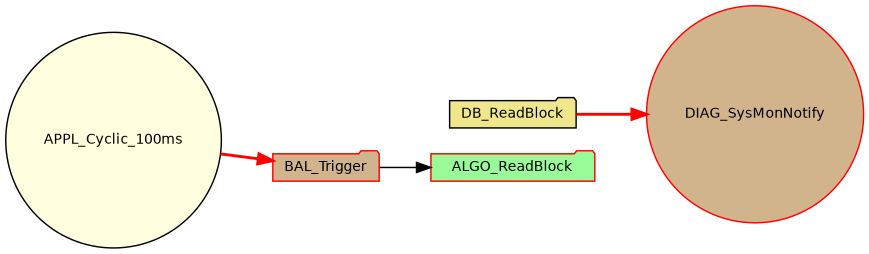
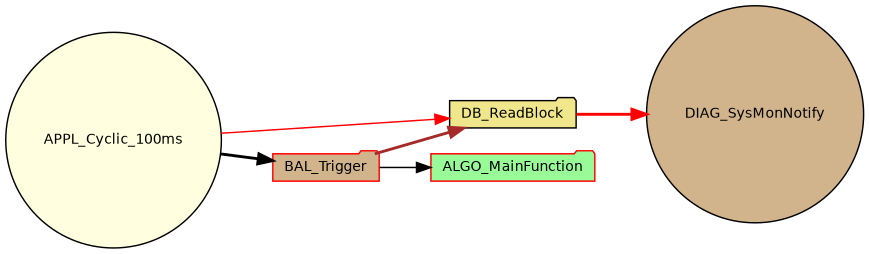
(755, 114) -> (755, 114)
none -> (328, 126)
none -> (412, 143)
(239, 156) -> (239, 156)
(513, 167) -> (513, 167)
